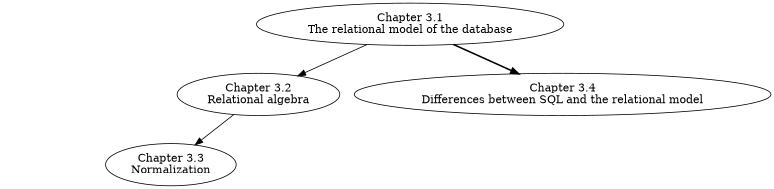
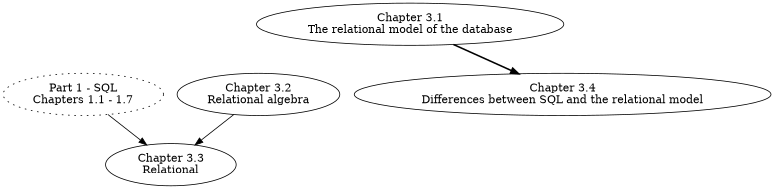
(336, 59) -> none
none -> (83, 94)
(171, 165) -> (171, 165)
